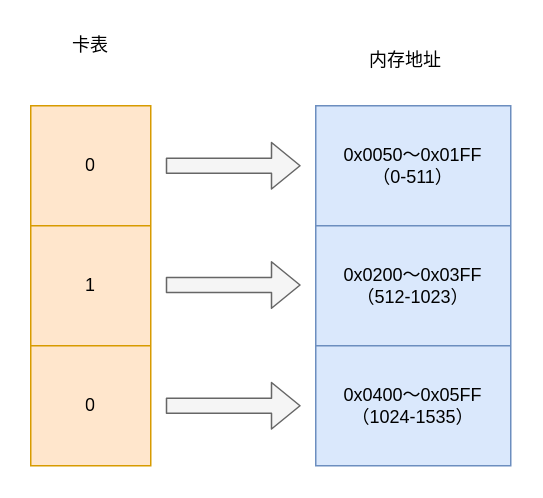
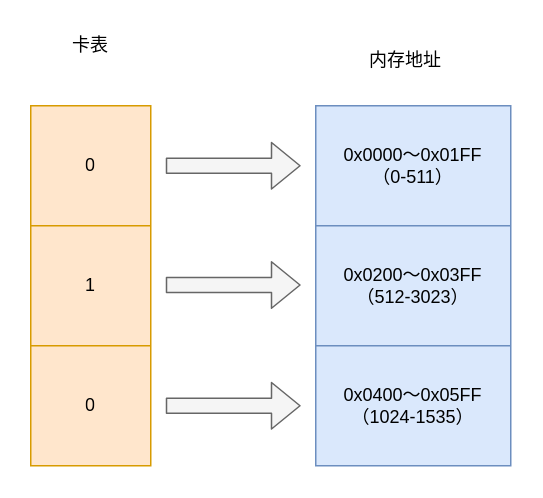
(413, 166) -> (413, 166)
(413, 286) -> (413, 286)
